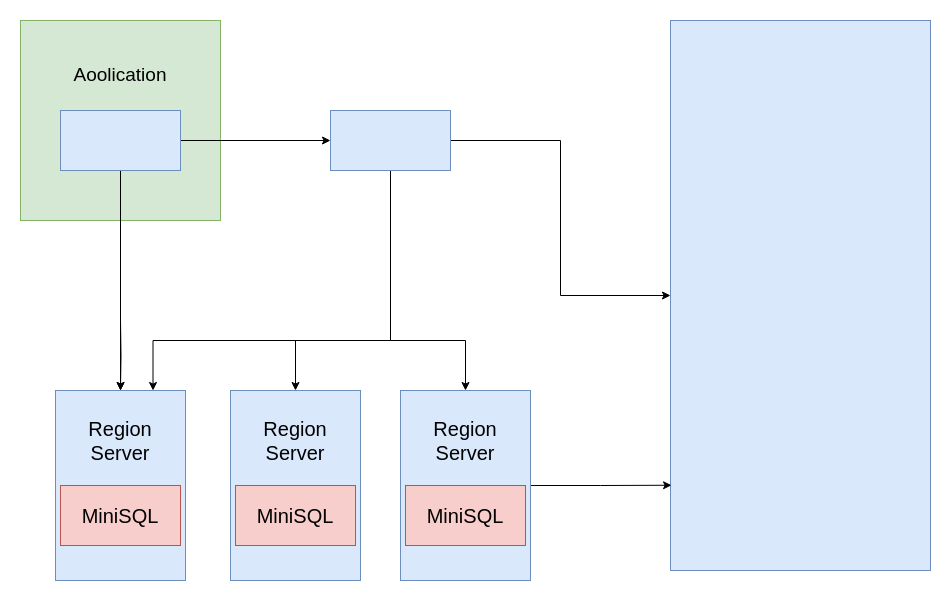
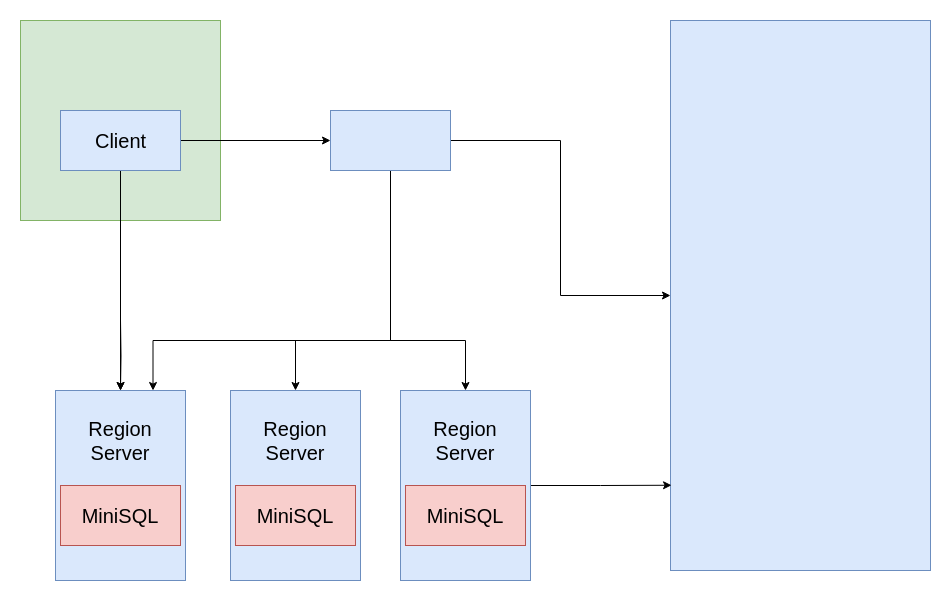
(121, 76) -> none
none -> (121, 141)
